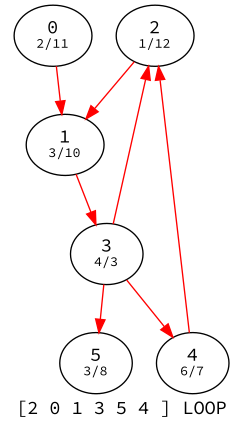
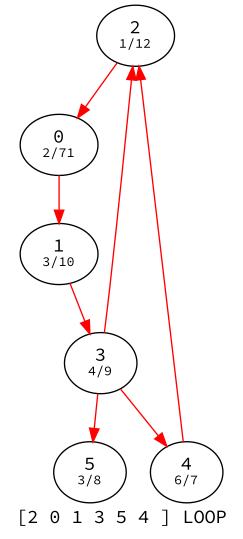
(53, 44) -> (59, 153)
(115, 85) -> (101, 85)
(107, 262) -> (101, 371)
